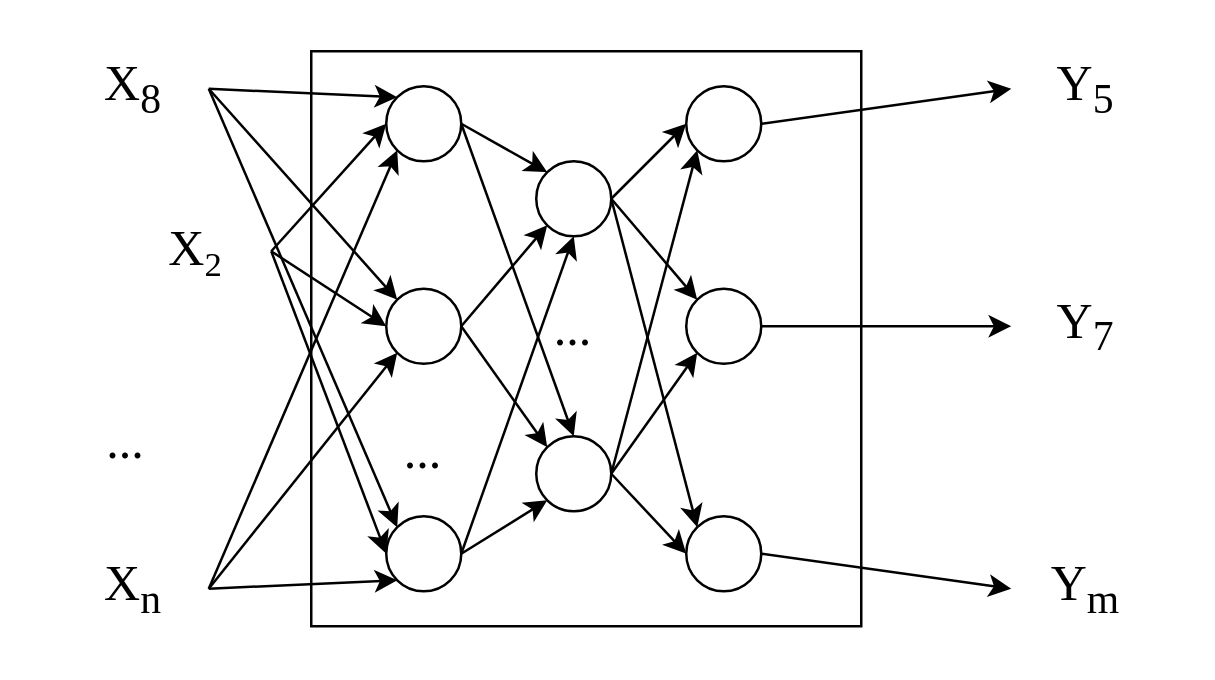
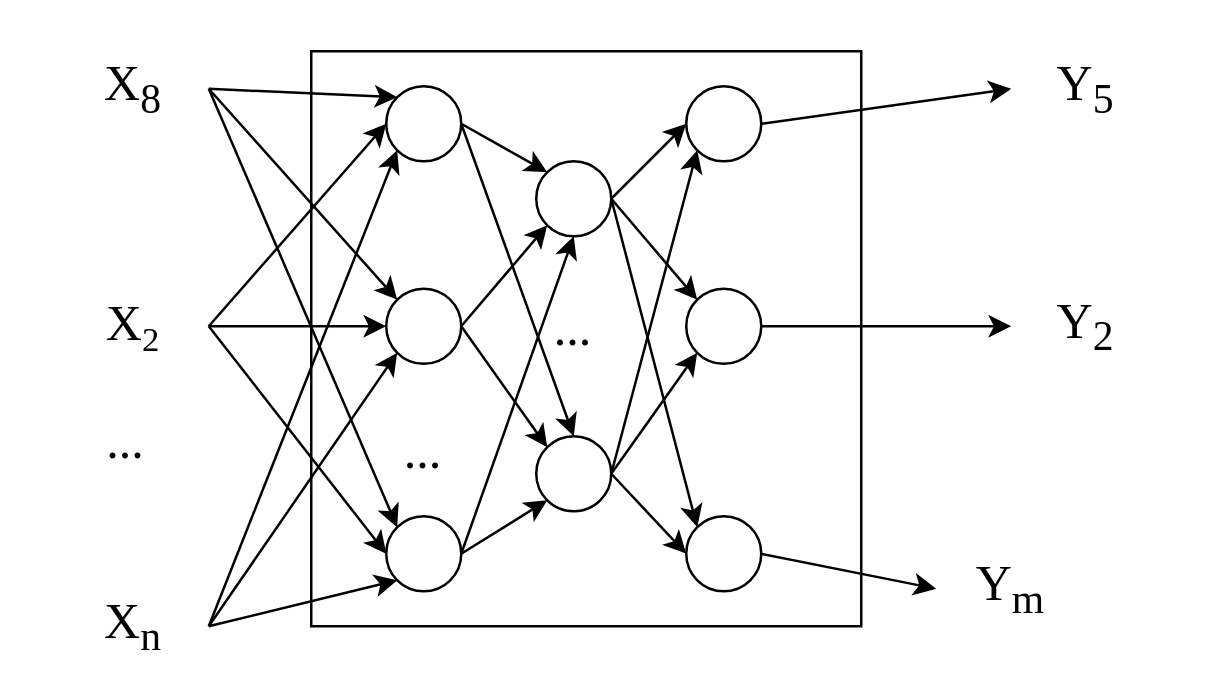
(196, 251) -> (134, 326)
(1086, 326) -> (1086, 326)
(134, 589) -> (134, 626)
(1086, 589) -> (1011, 589)
